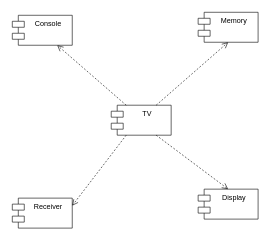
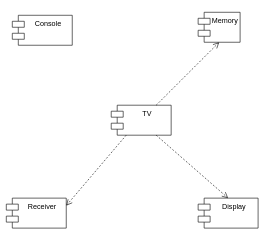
(228, 27) -> (219, 27)
(92, 76) -> none
(228, 204) -> (228, 213)
(42, 213) -> (36, 213)
